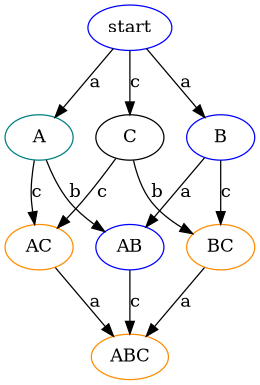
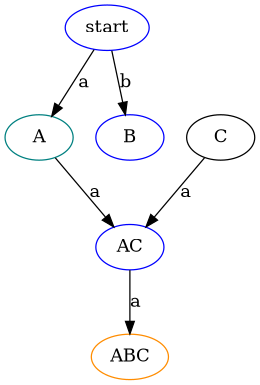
(130, 76) -> none
(186, 83) -> (126, 83)
(37, 192) -> (95, 192)
(102, 192) -> (186, 192)
(39, 247) -> (130, 247)
(130, 247) -> none
(221, 247) -> none
